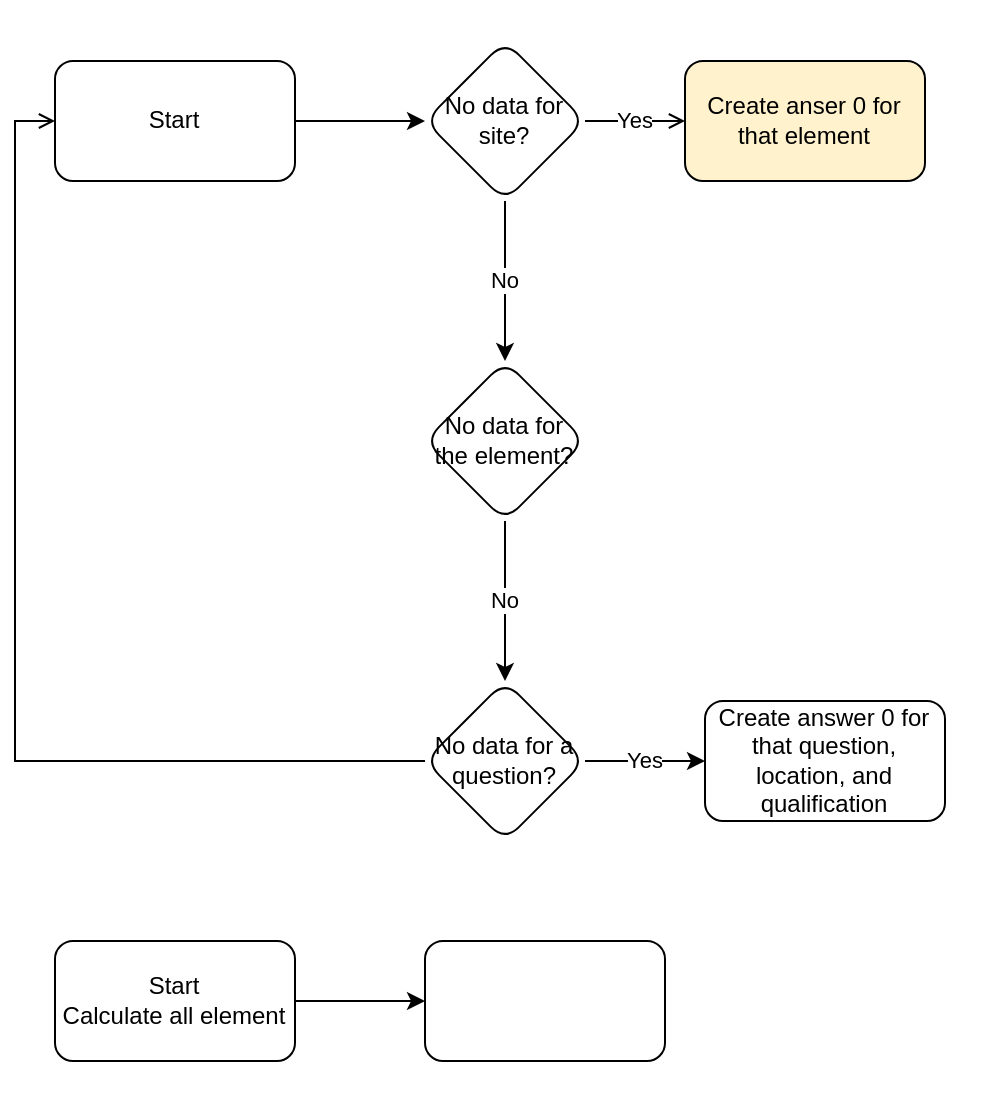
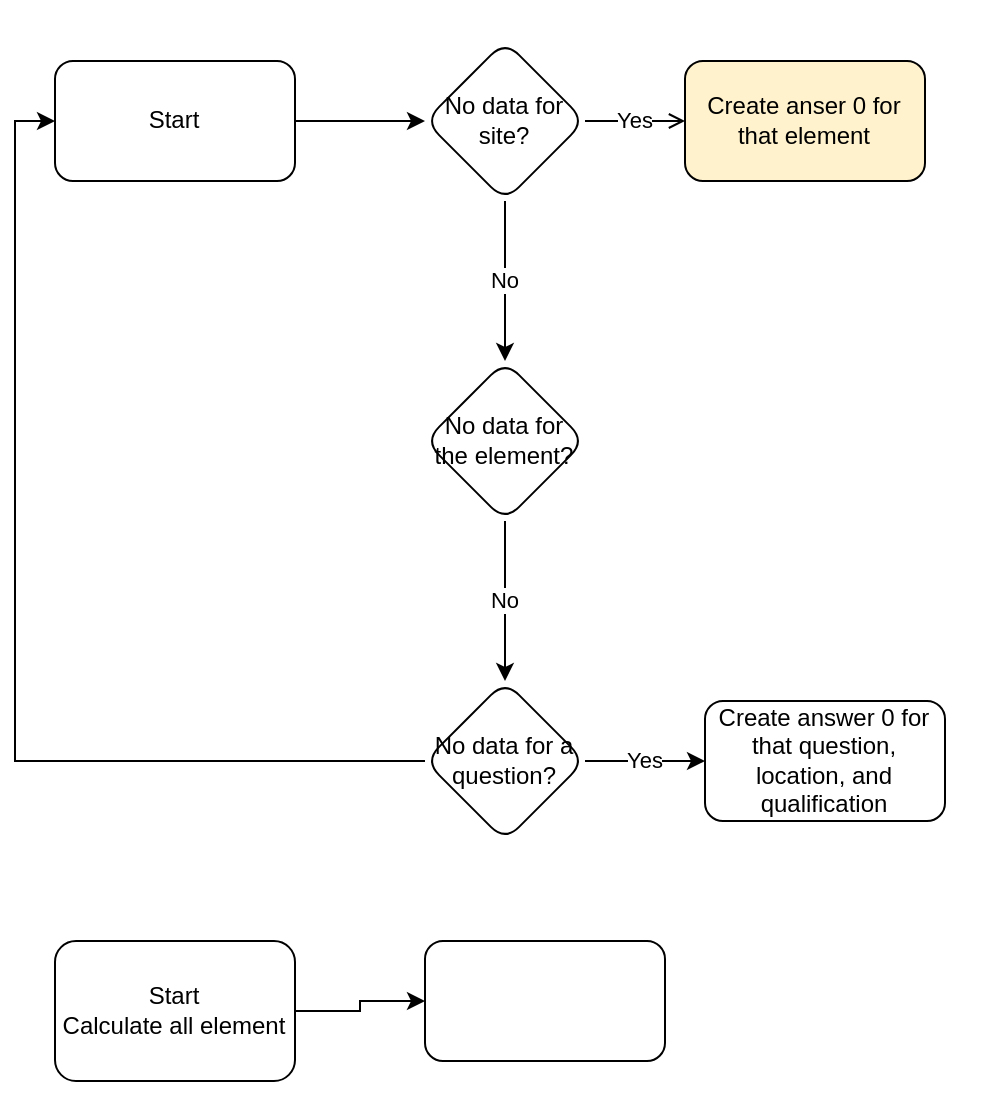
(43, 121) -> (40, 121)
(175, 1001) -> (175, 1011)
